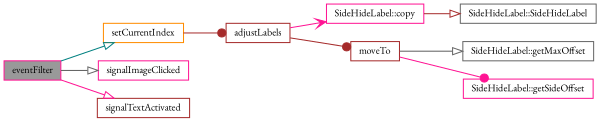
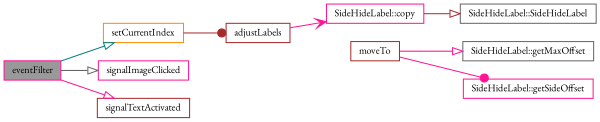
(316, 42) -> none
(426, 51) -> (426, 51)
